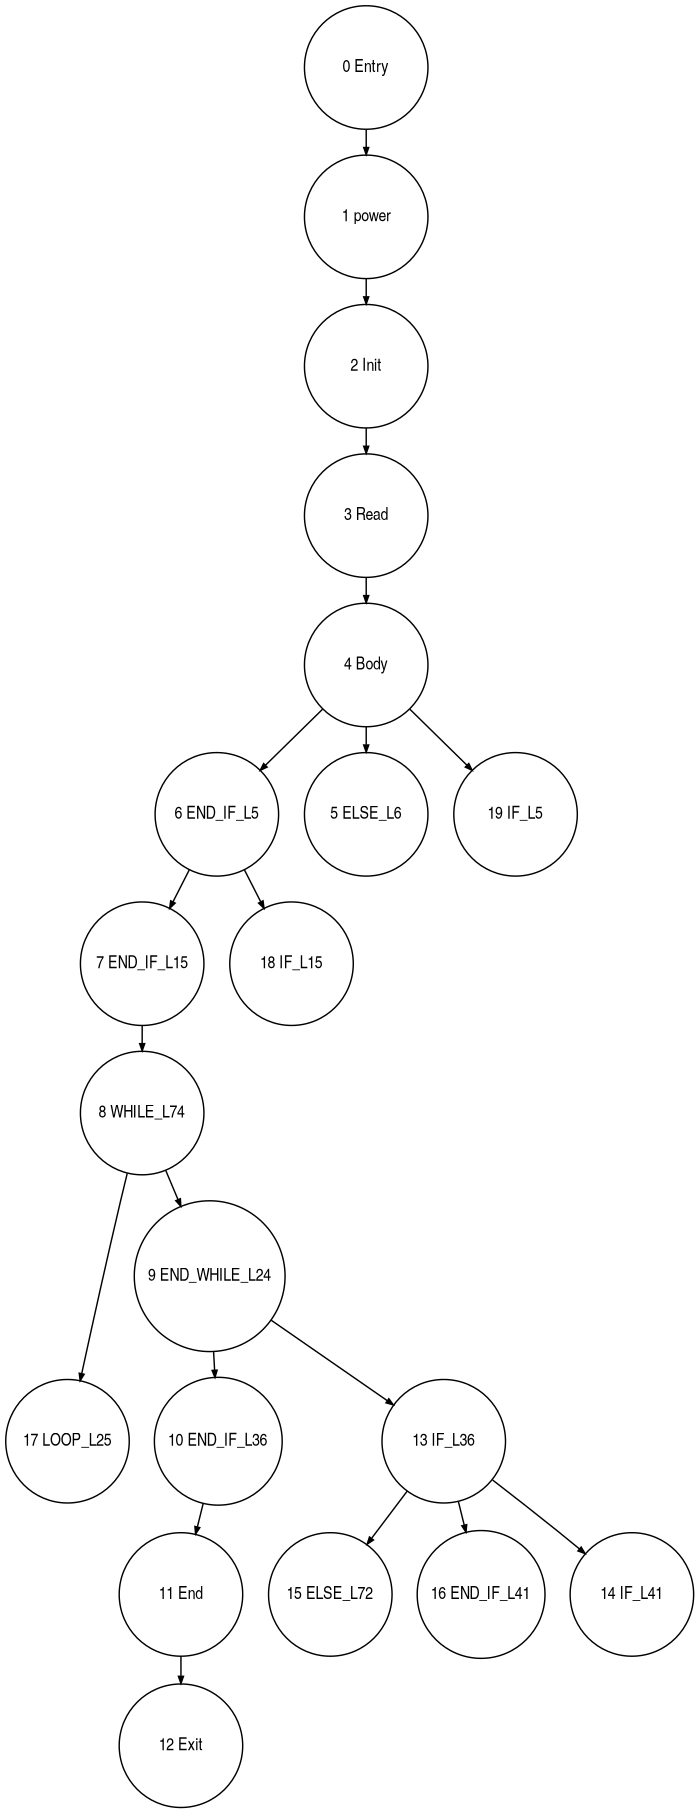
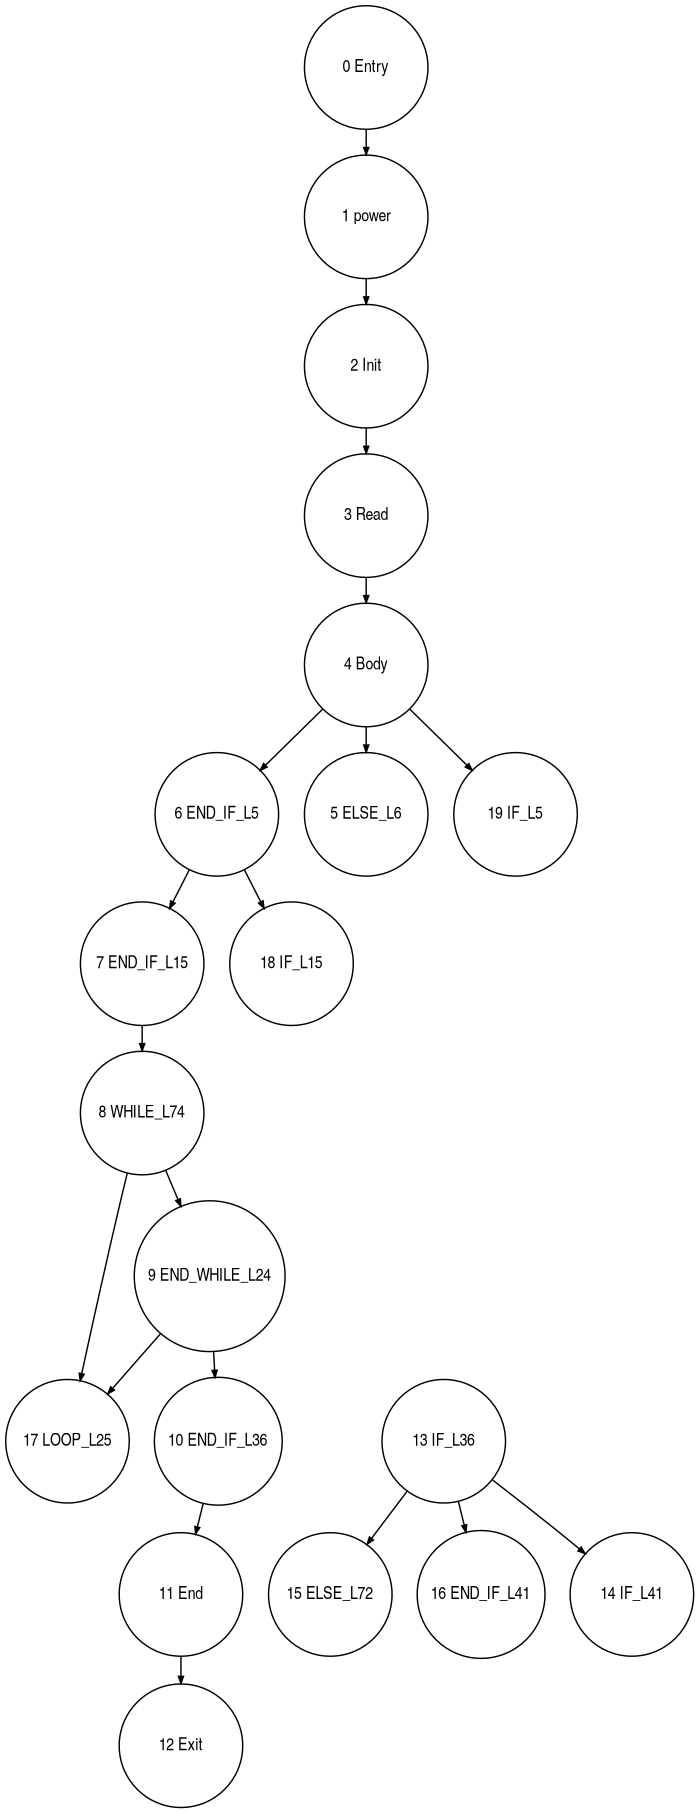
(329, 1360) -> (137, 1361)
